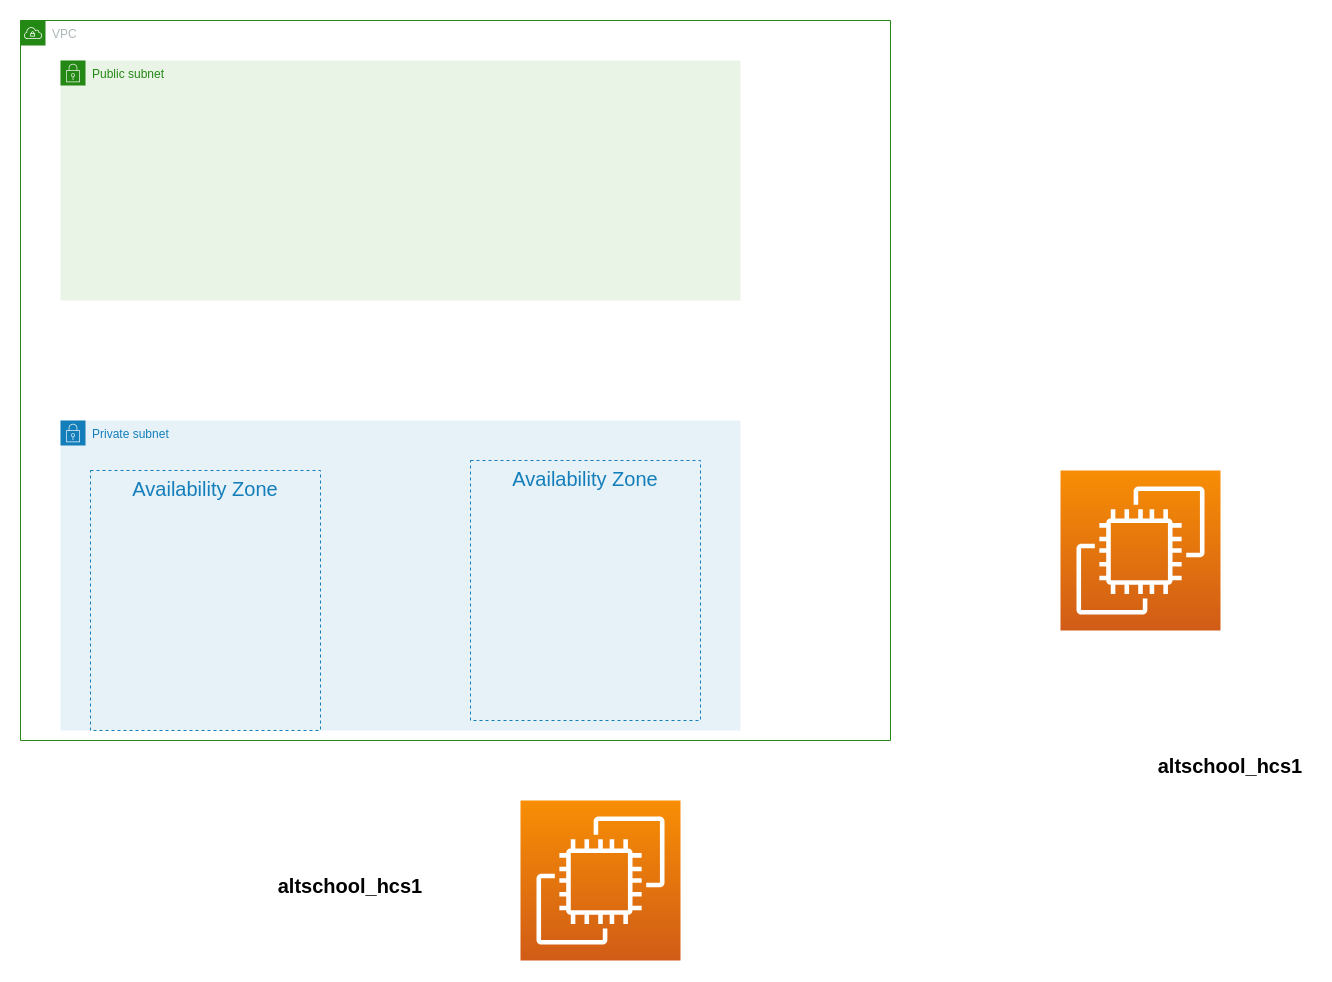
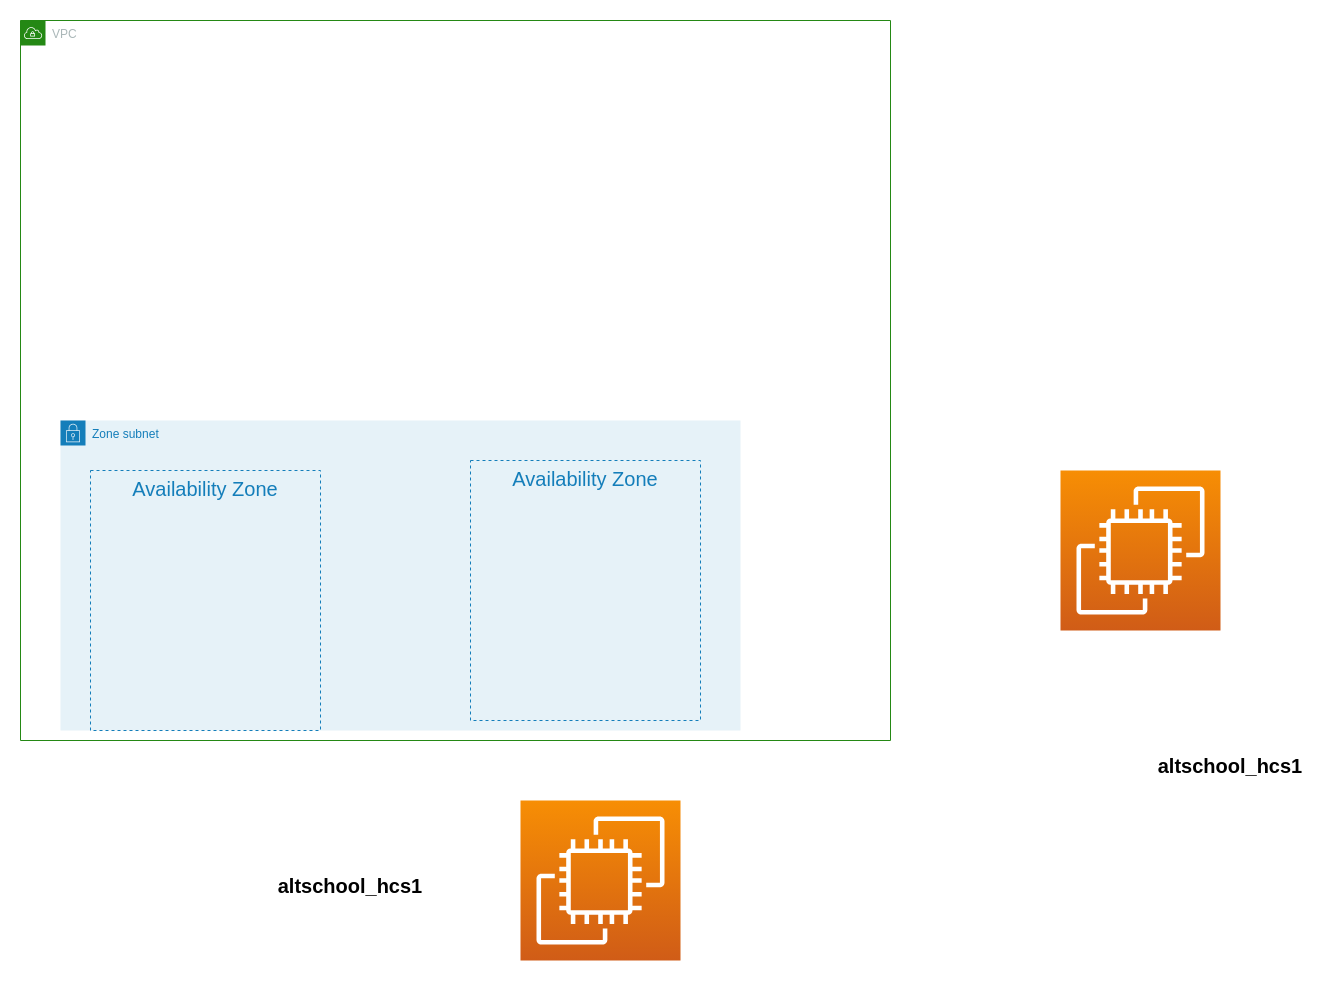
(401, 181) -> none
(136, 435) -> (128, 435)
